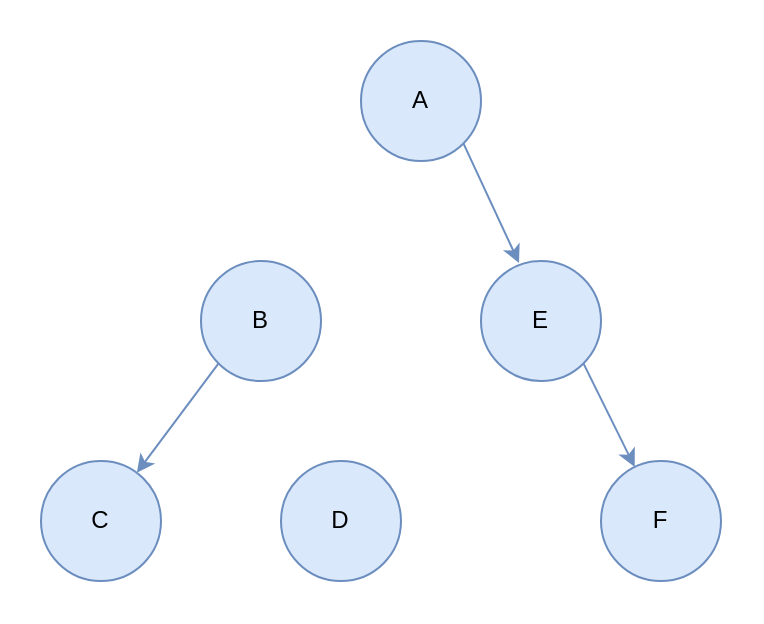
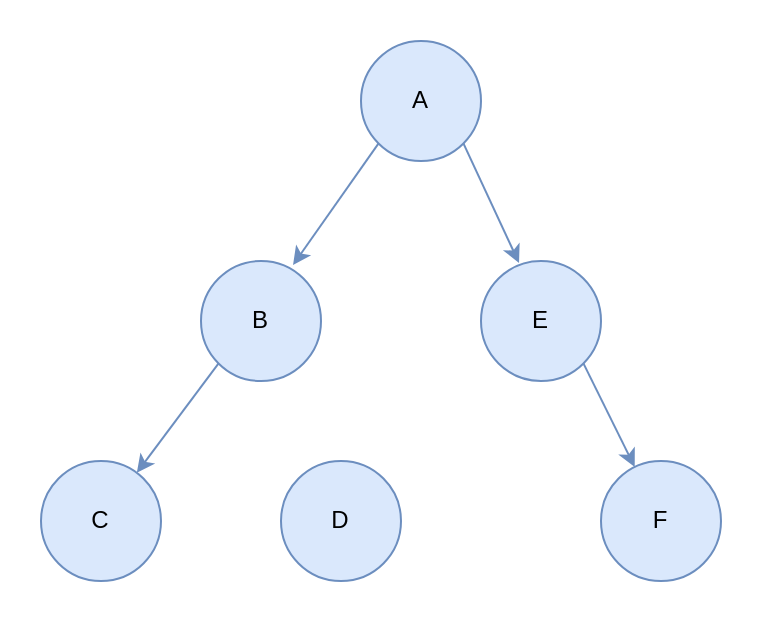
none -> (340, 199)
